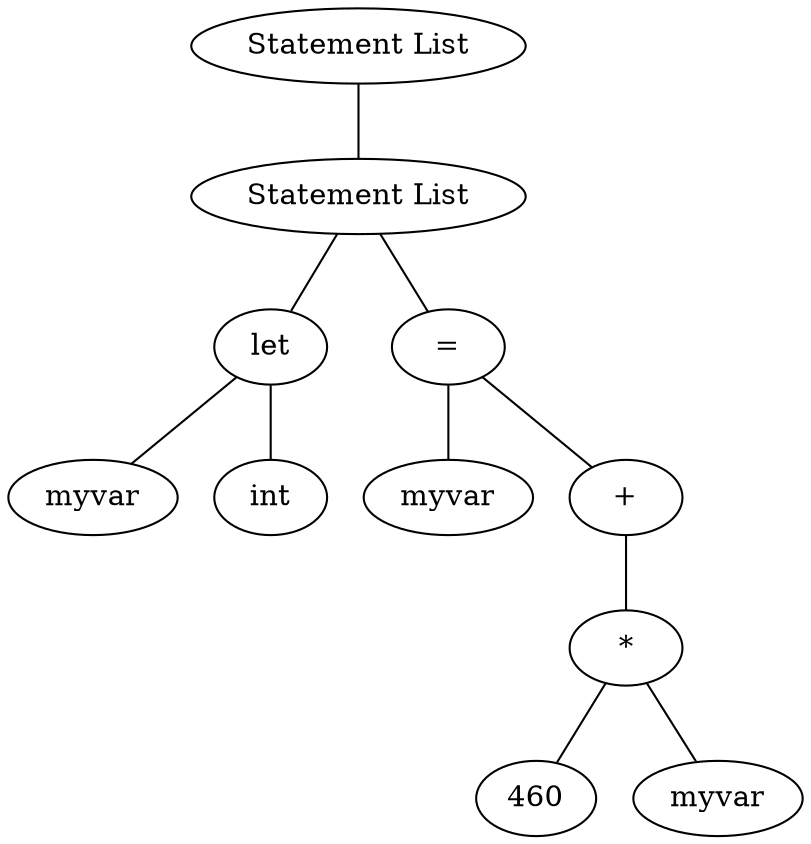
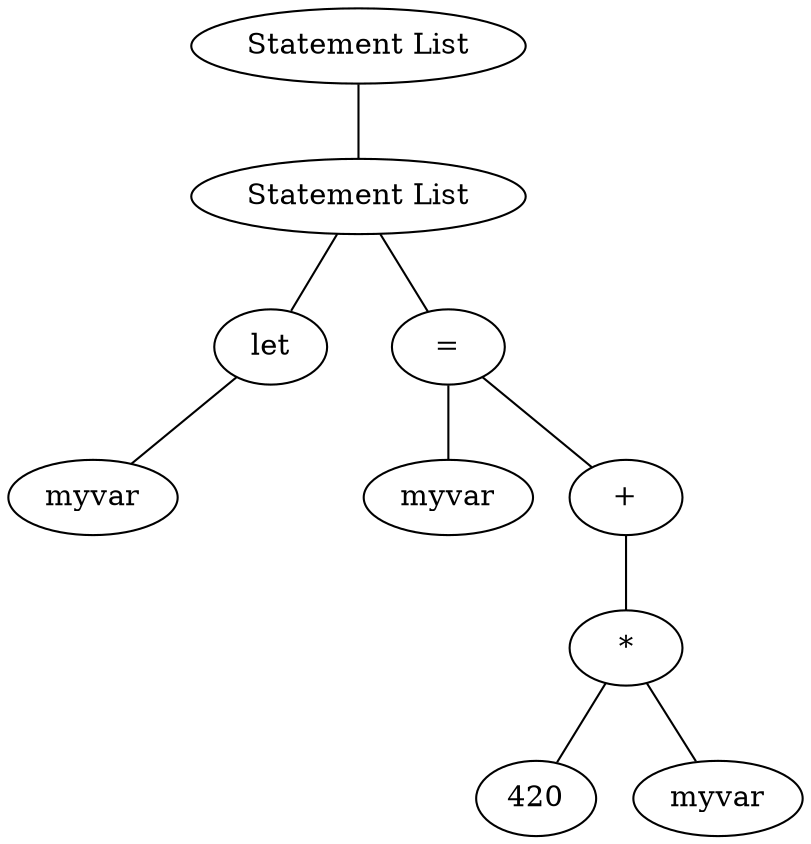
(271, 497) -> none
(536, 798) -> (536, 798)
